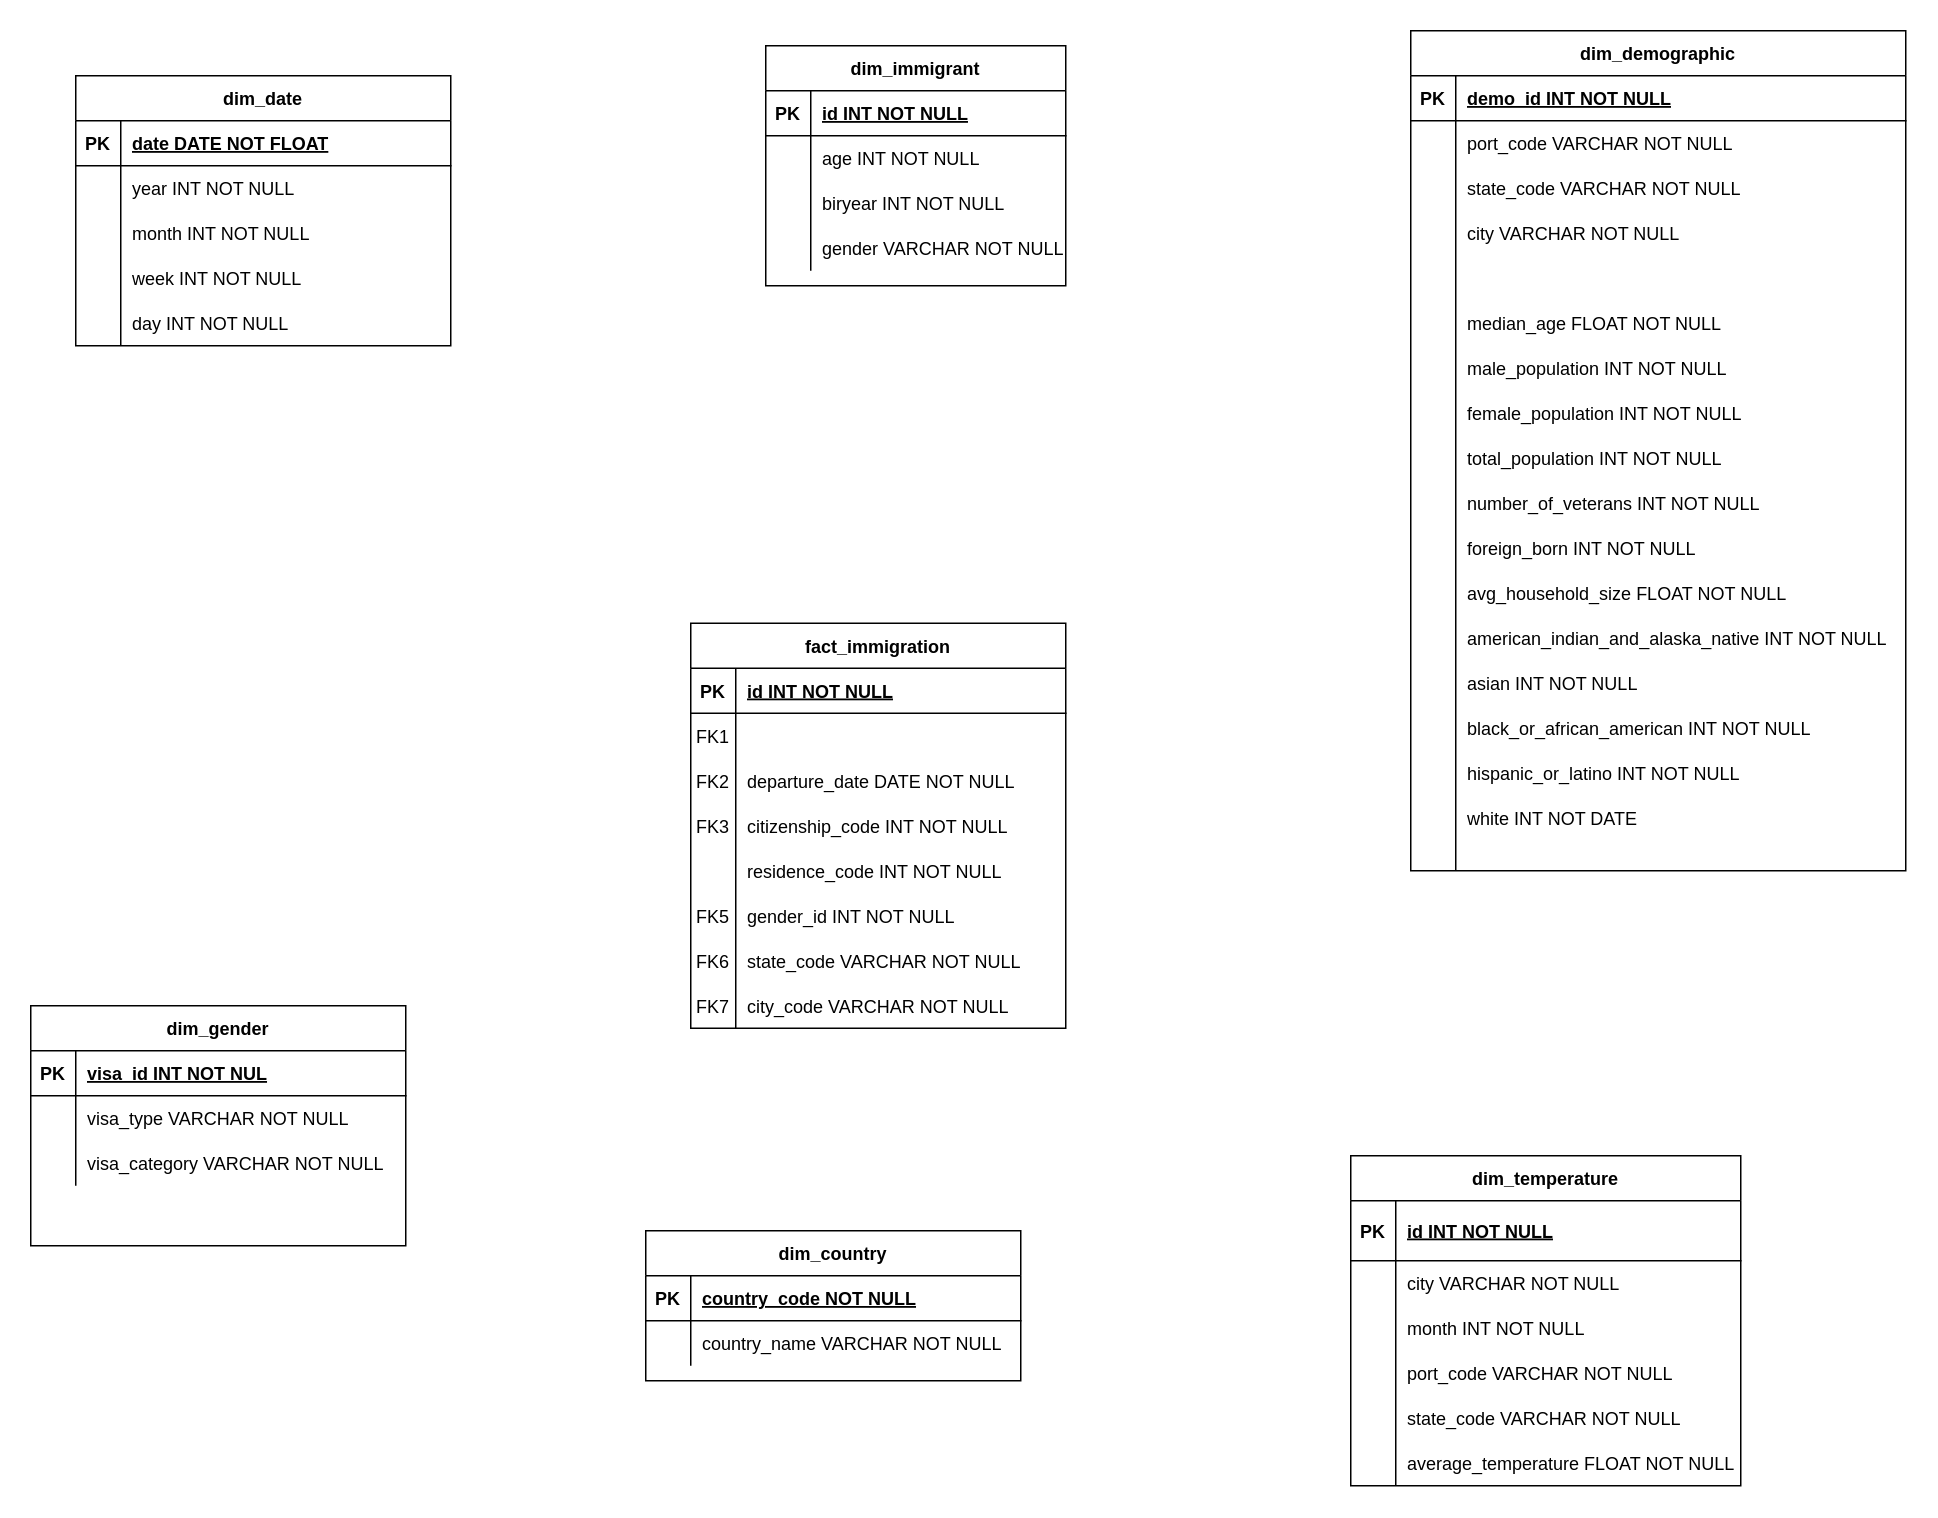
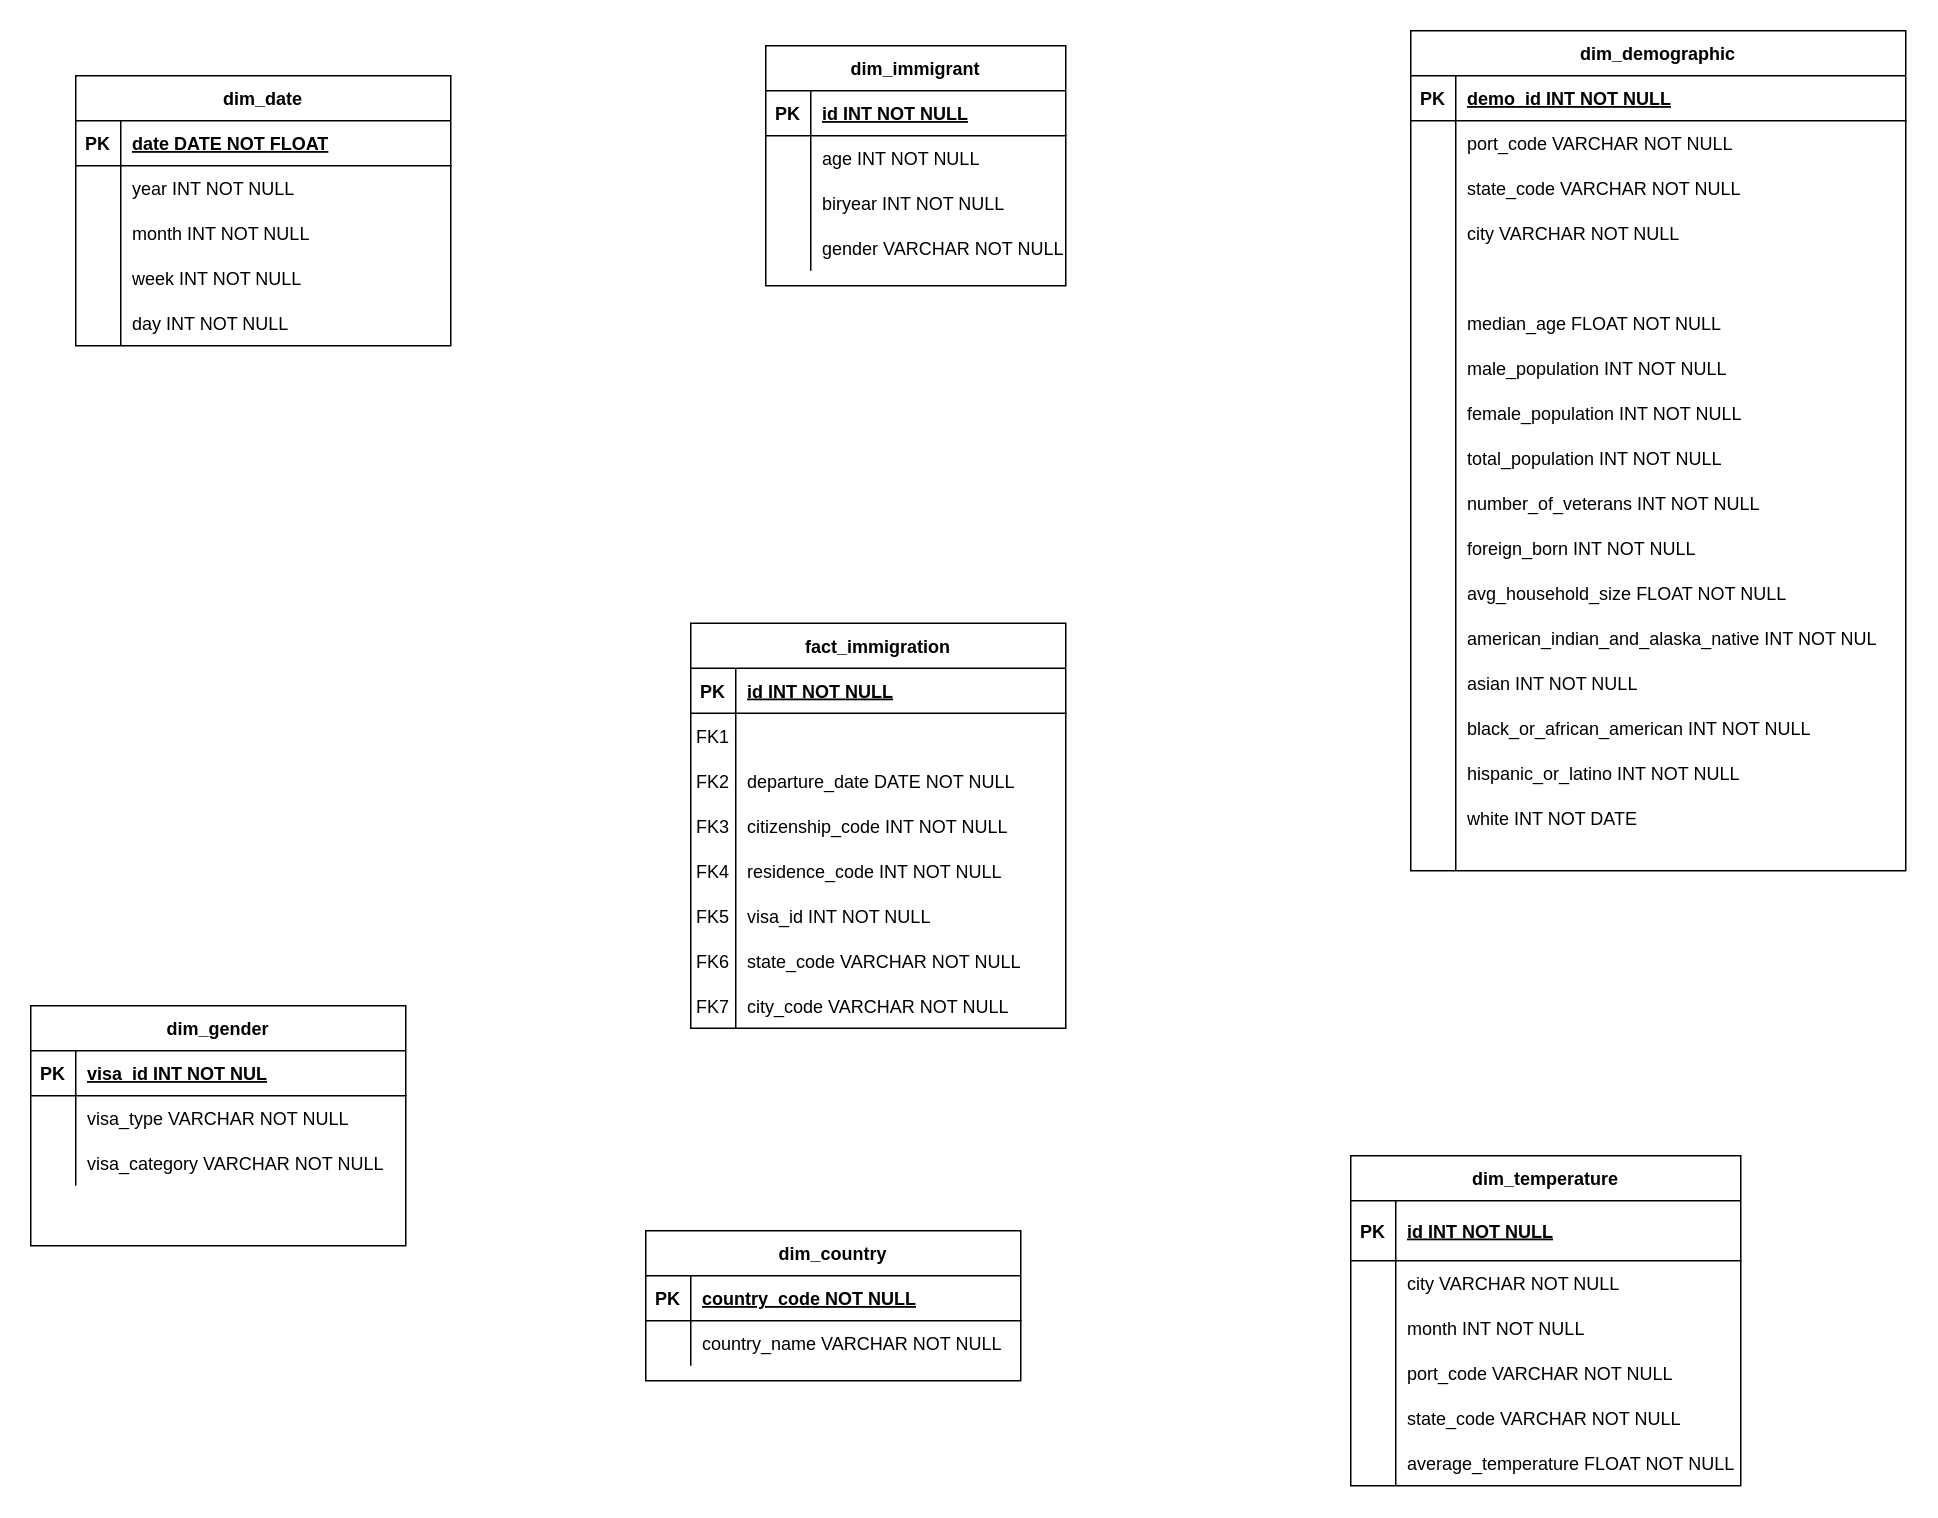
(1680, 639) -> (1675, 639)
none -> (713, 871)
(849, 917) -> (836, 917)
